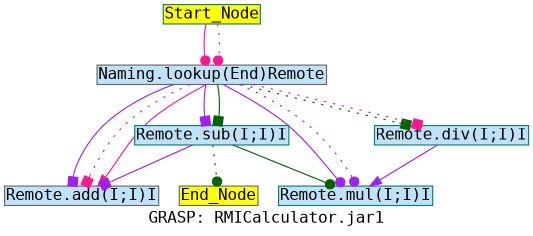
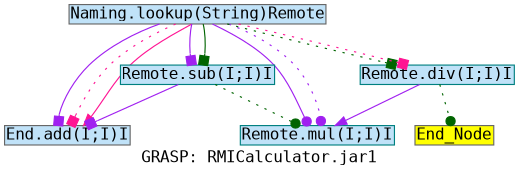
(212, 14) -> none
(212, 75) -> (198, 14)
(215, 161) -> (445, 101)
(279, 164) -> (253, 103)
(82, 196) -> (67, 135)
